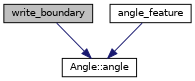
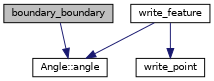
(48, 14) -> (58, 14)
(151, 14) -> (170, 14)
none -> (170, 68)
